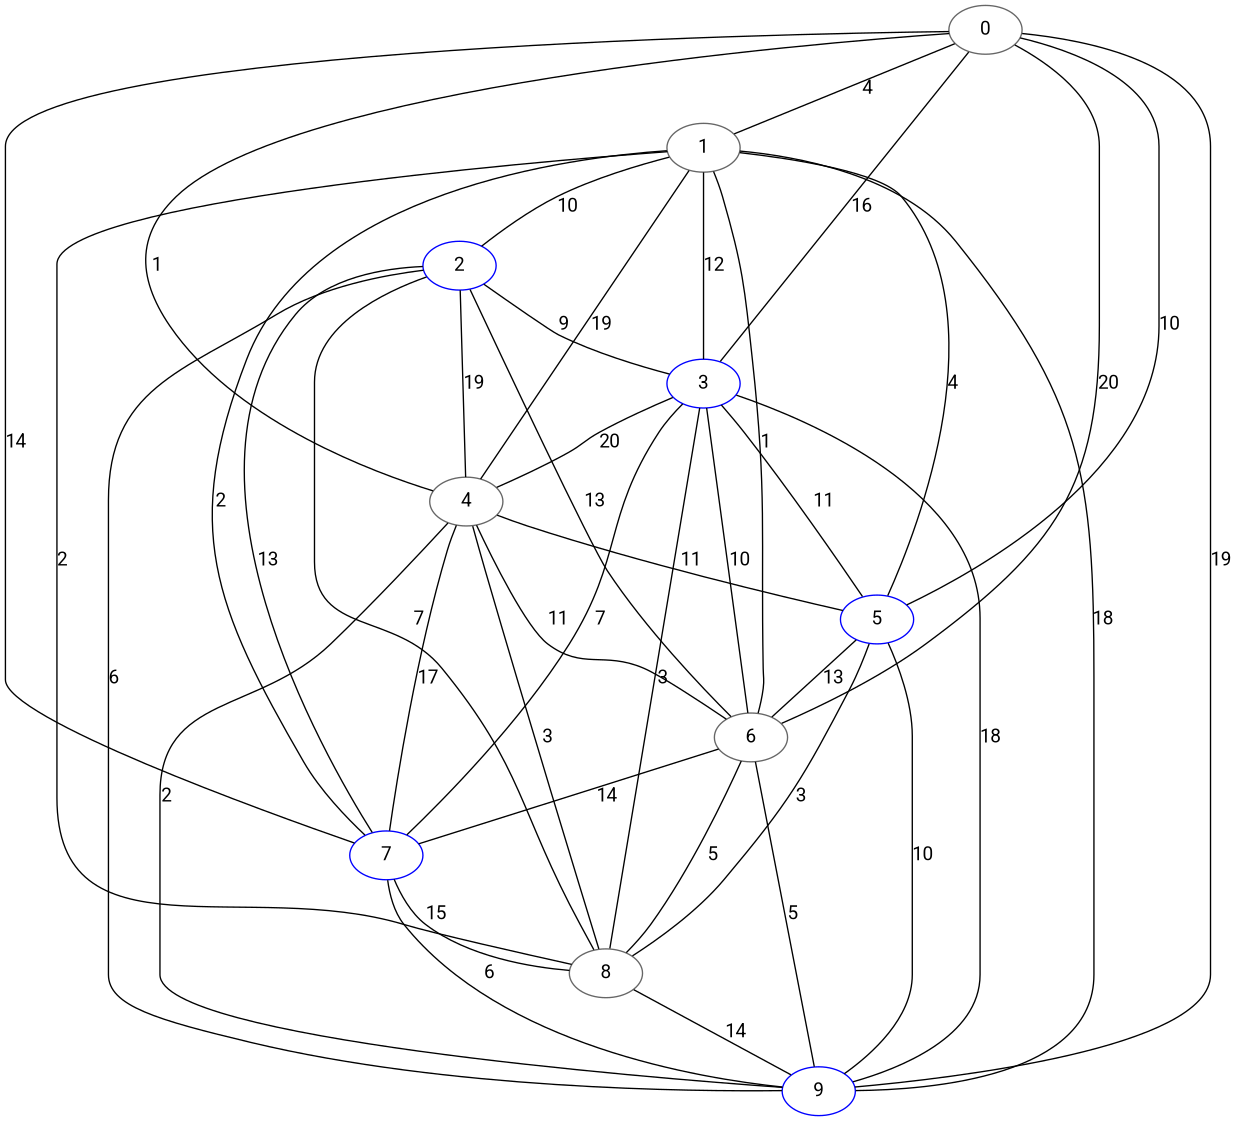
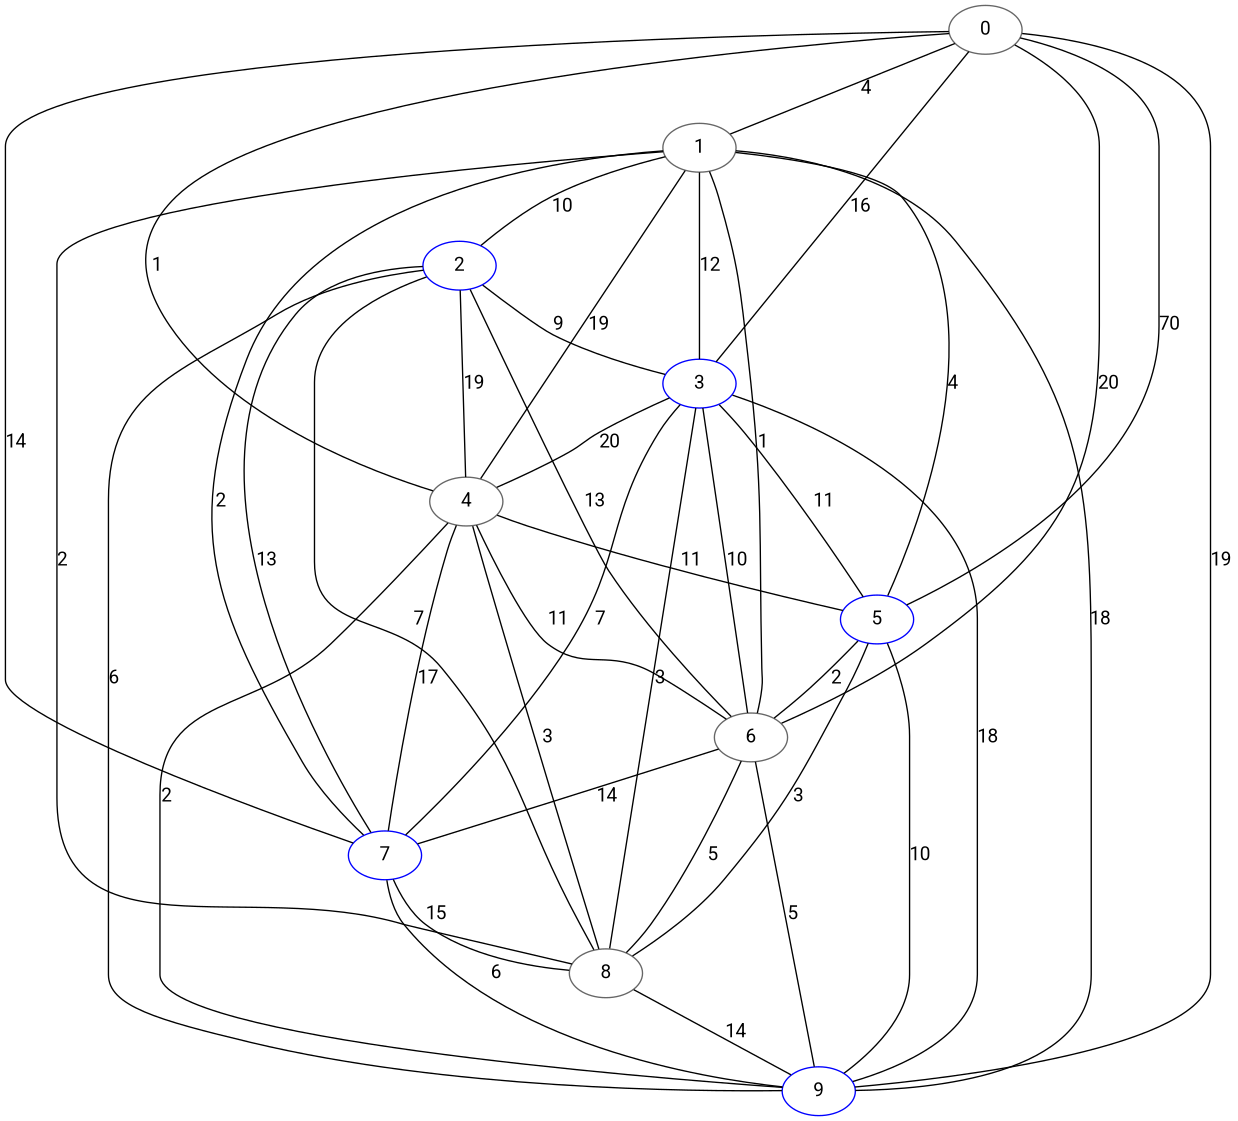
(1170, 325) -> (1170, 325)
(834, 678) -> (836, 678)
